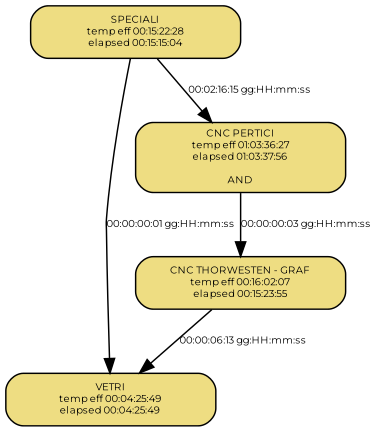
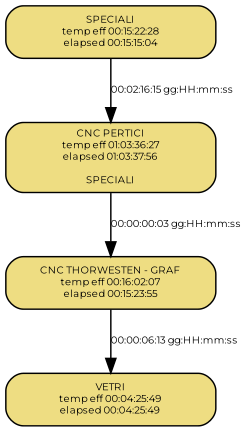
(241, 158) -> (111, 158)
(107, 208) -> none
